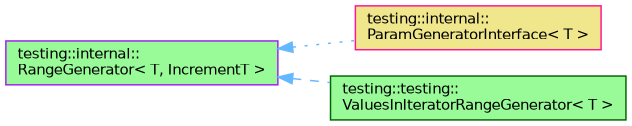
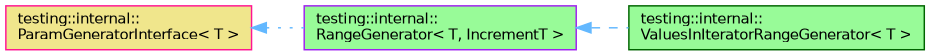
(324, 44) -> (285, 28)
(478, 98) -> (777, 28)
